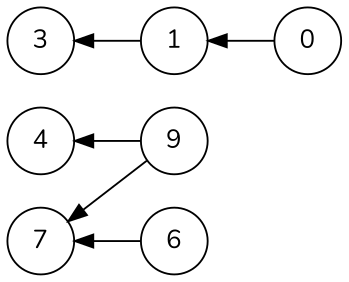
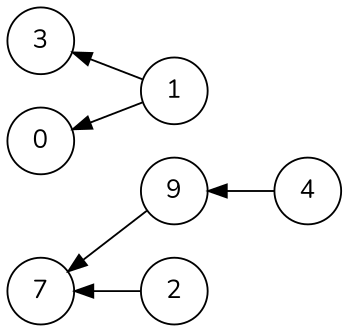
(251, 41) -> (116, 113)
(117, 141) -> (251, 191)
(174, 241) -> (174, 291)
